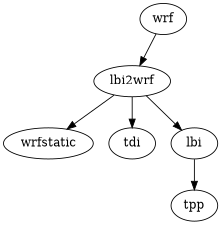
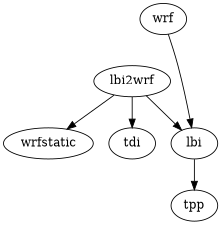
(150, 46) -> (181, 76)
